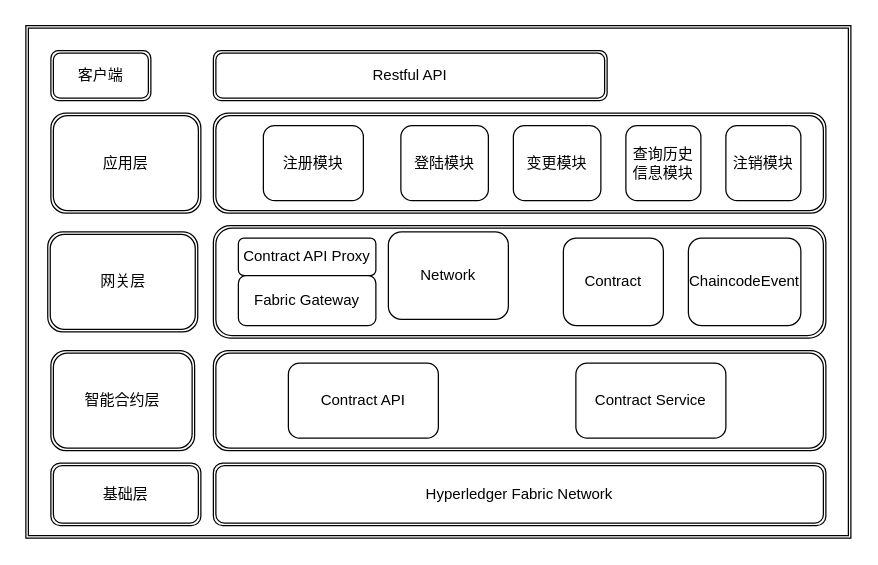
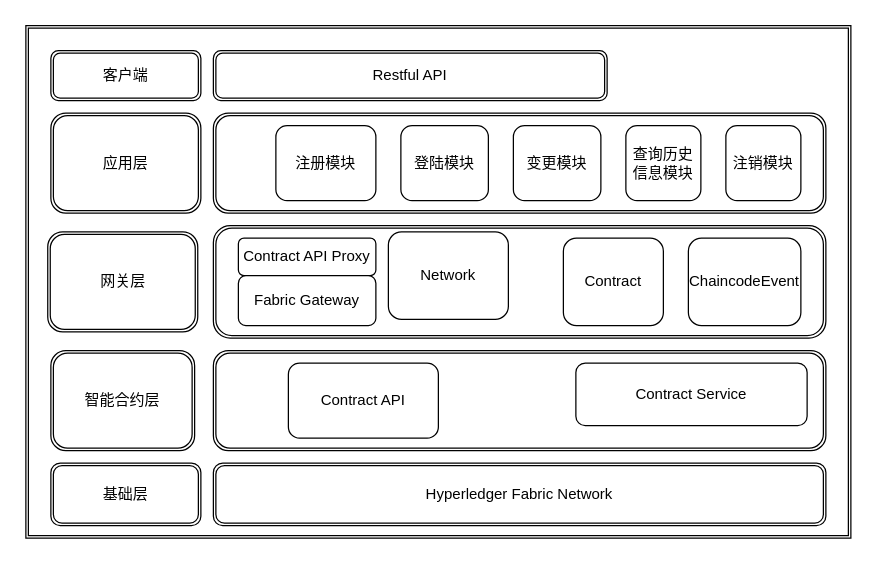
(101, 76) -> (126, 76)
(313, 163) -> (326, 163)
(651, 401) -> (691, 394)
